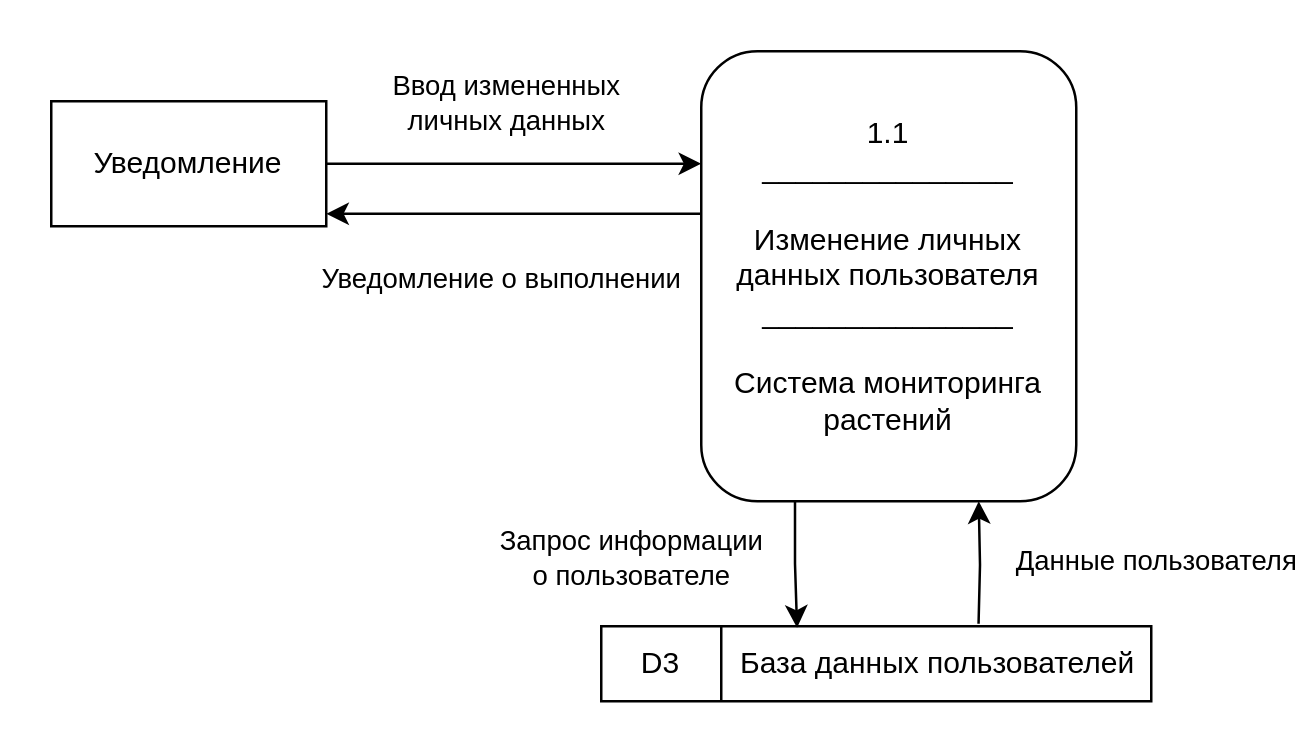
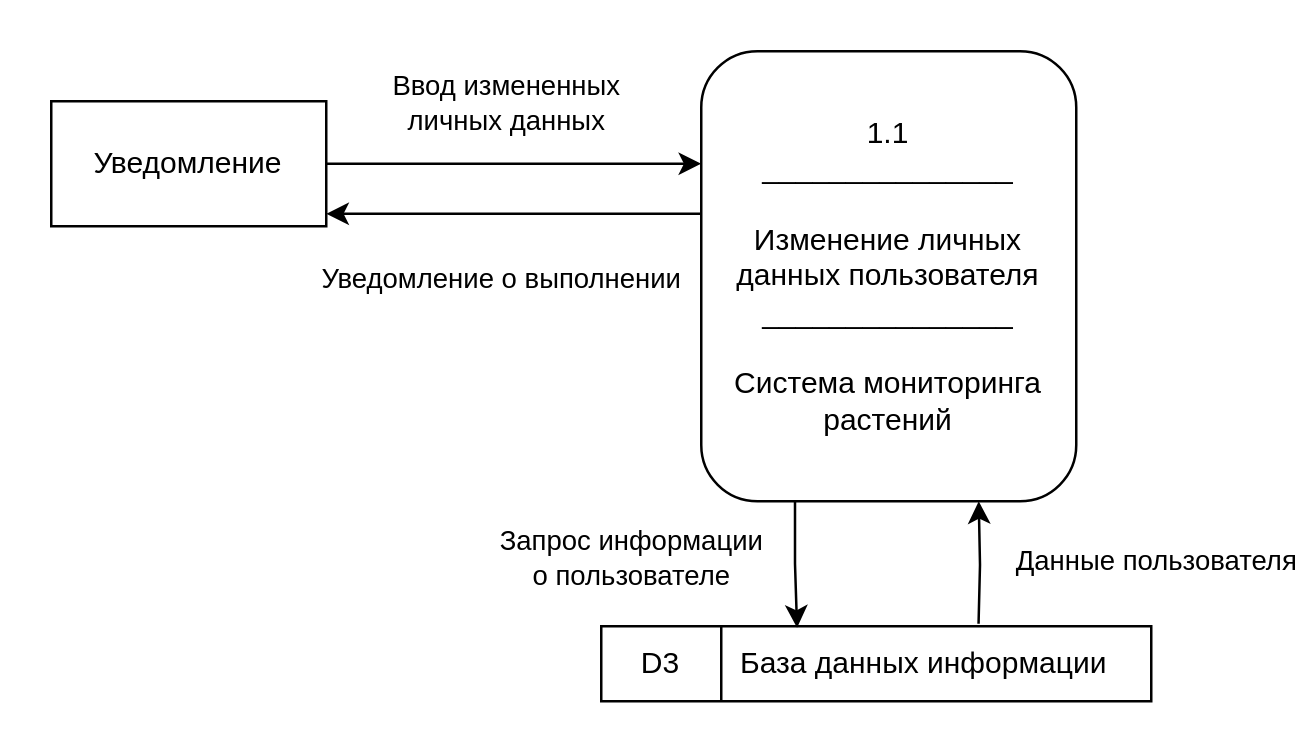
(943, 664) -> (918, 664)
